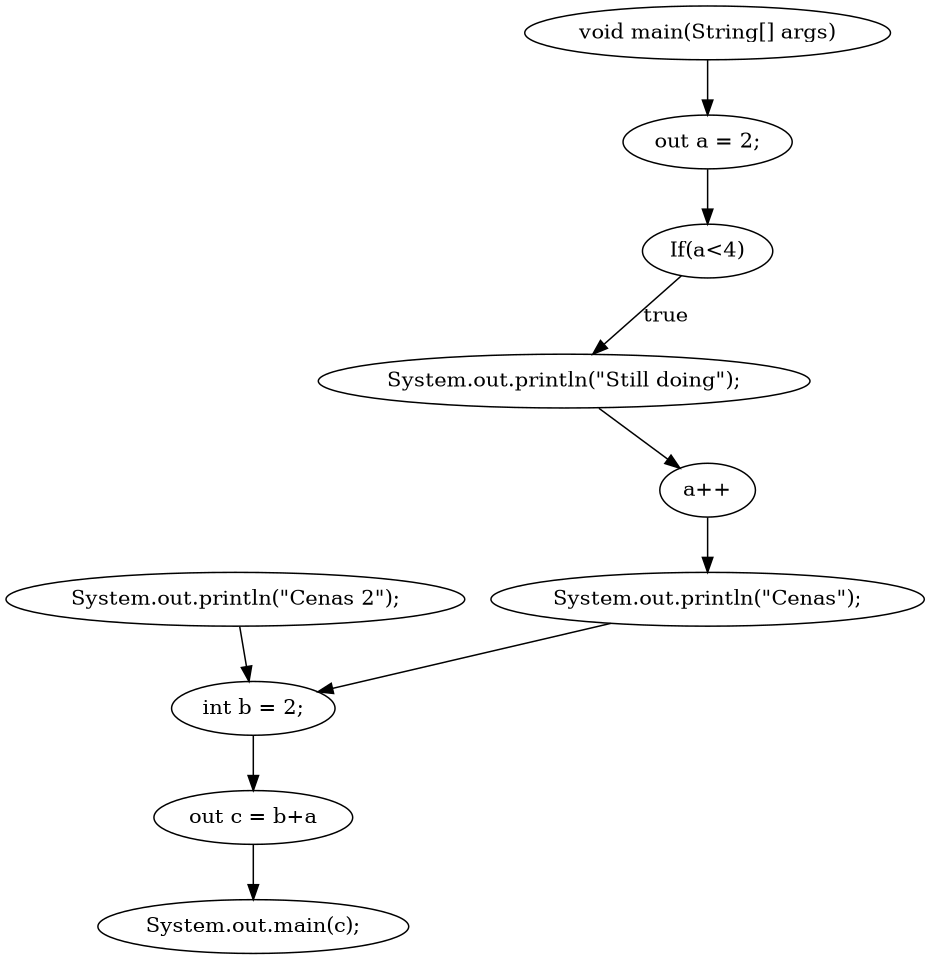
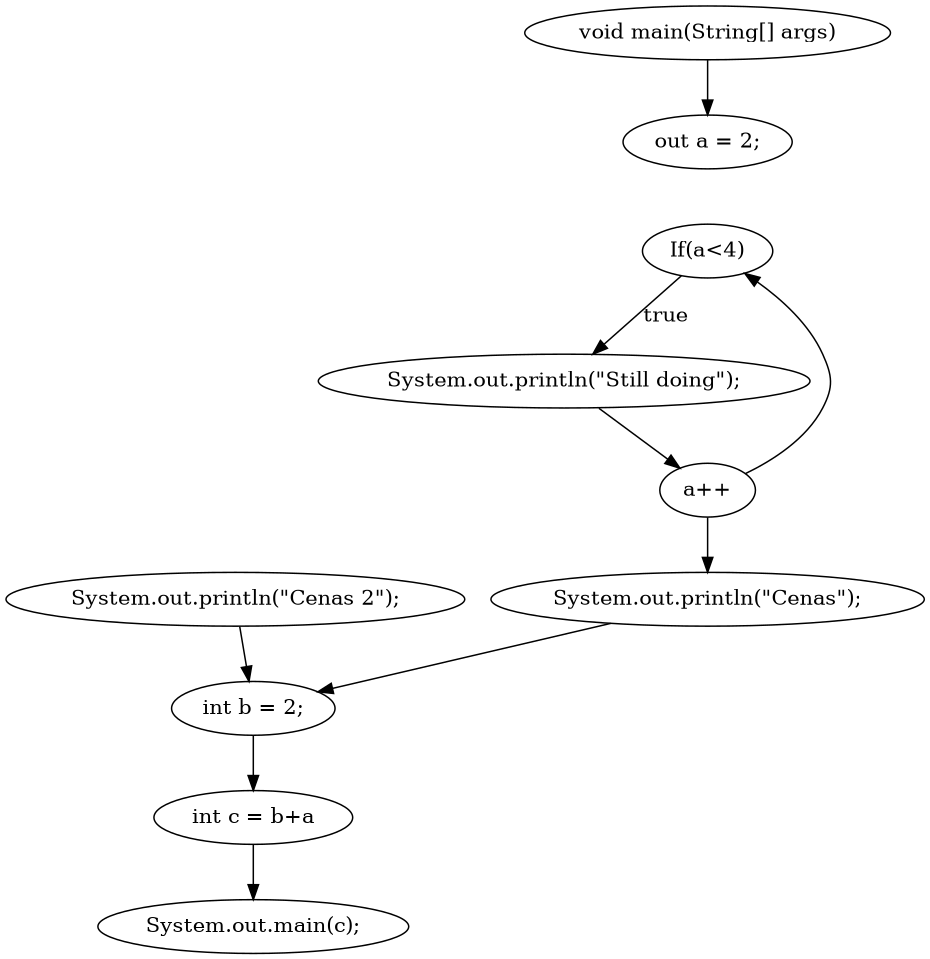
(708, 189) -> (830, 383)
(253, 817) -> (253, 817)
